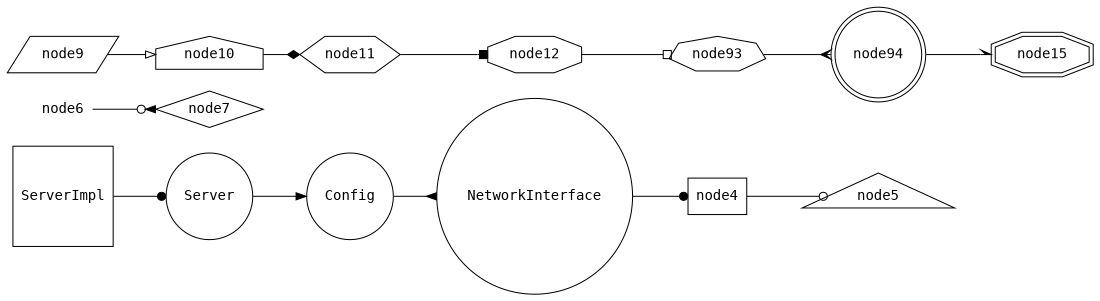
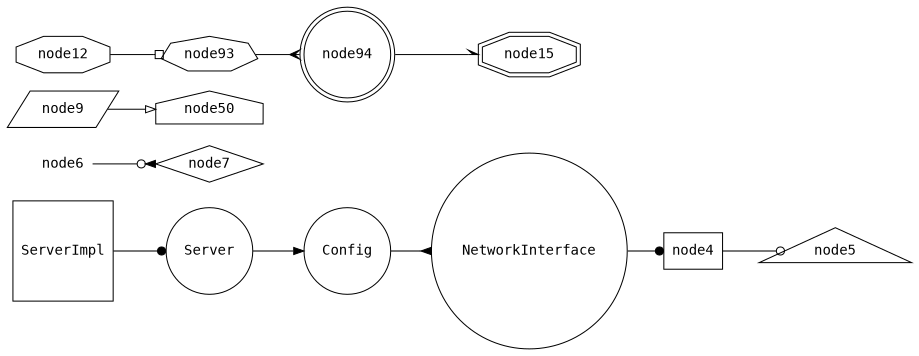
(209, 55) -> (209, 109)
(350, 55) -> none
